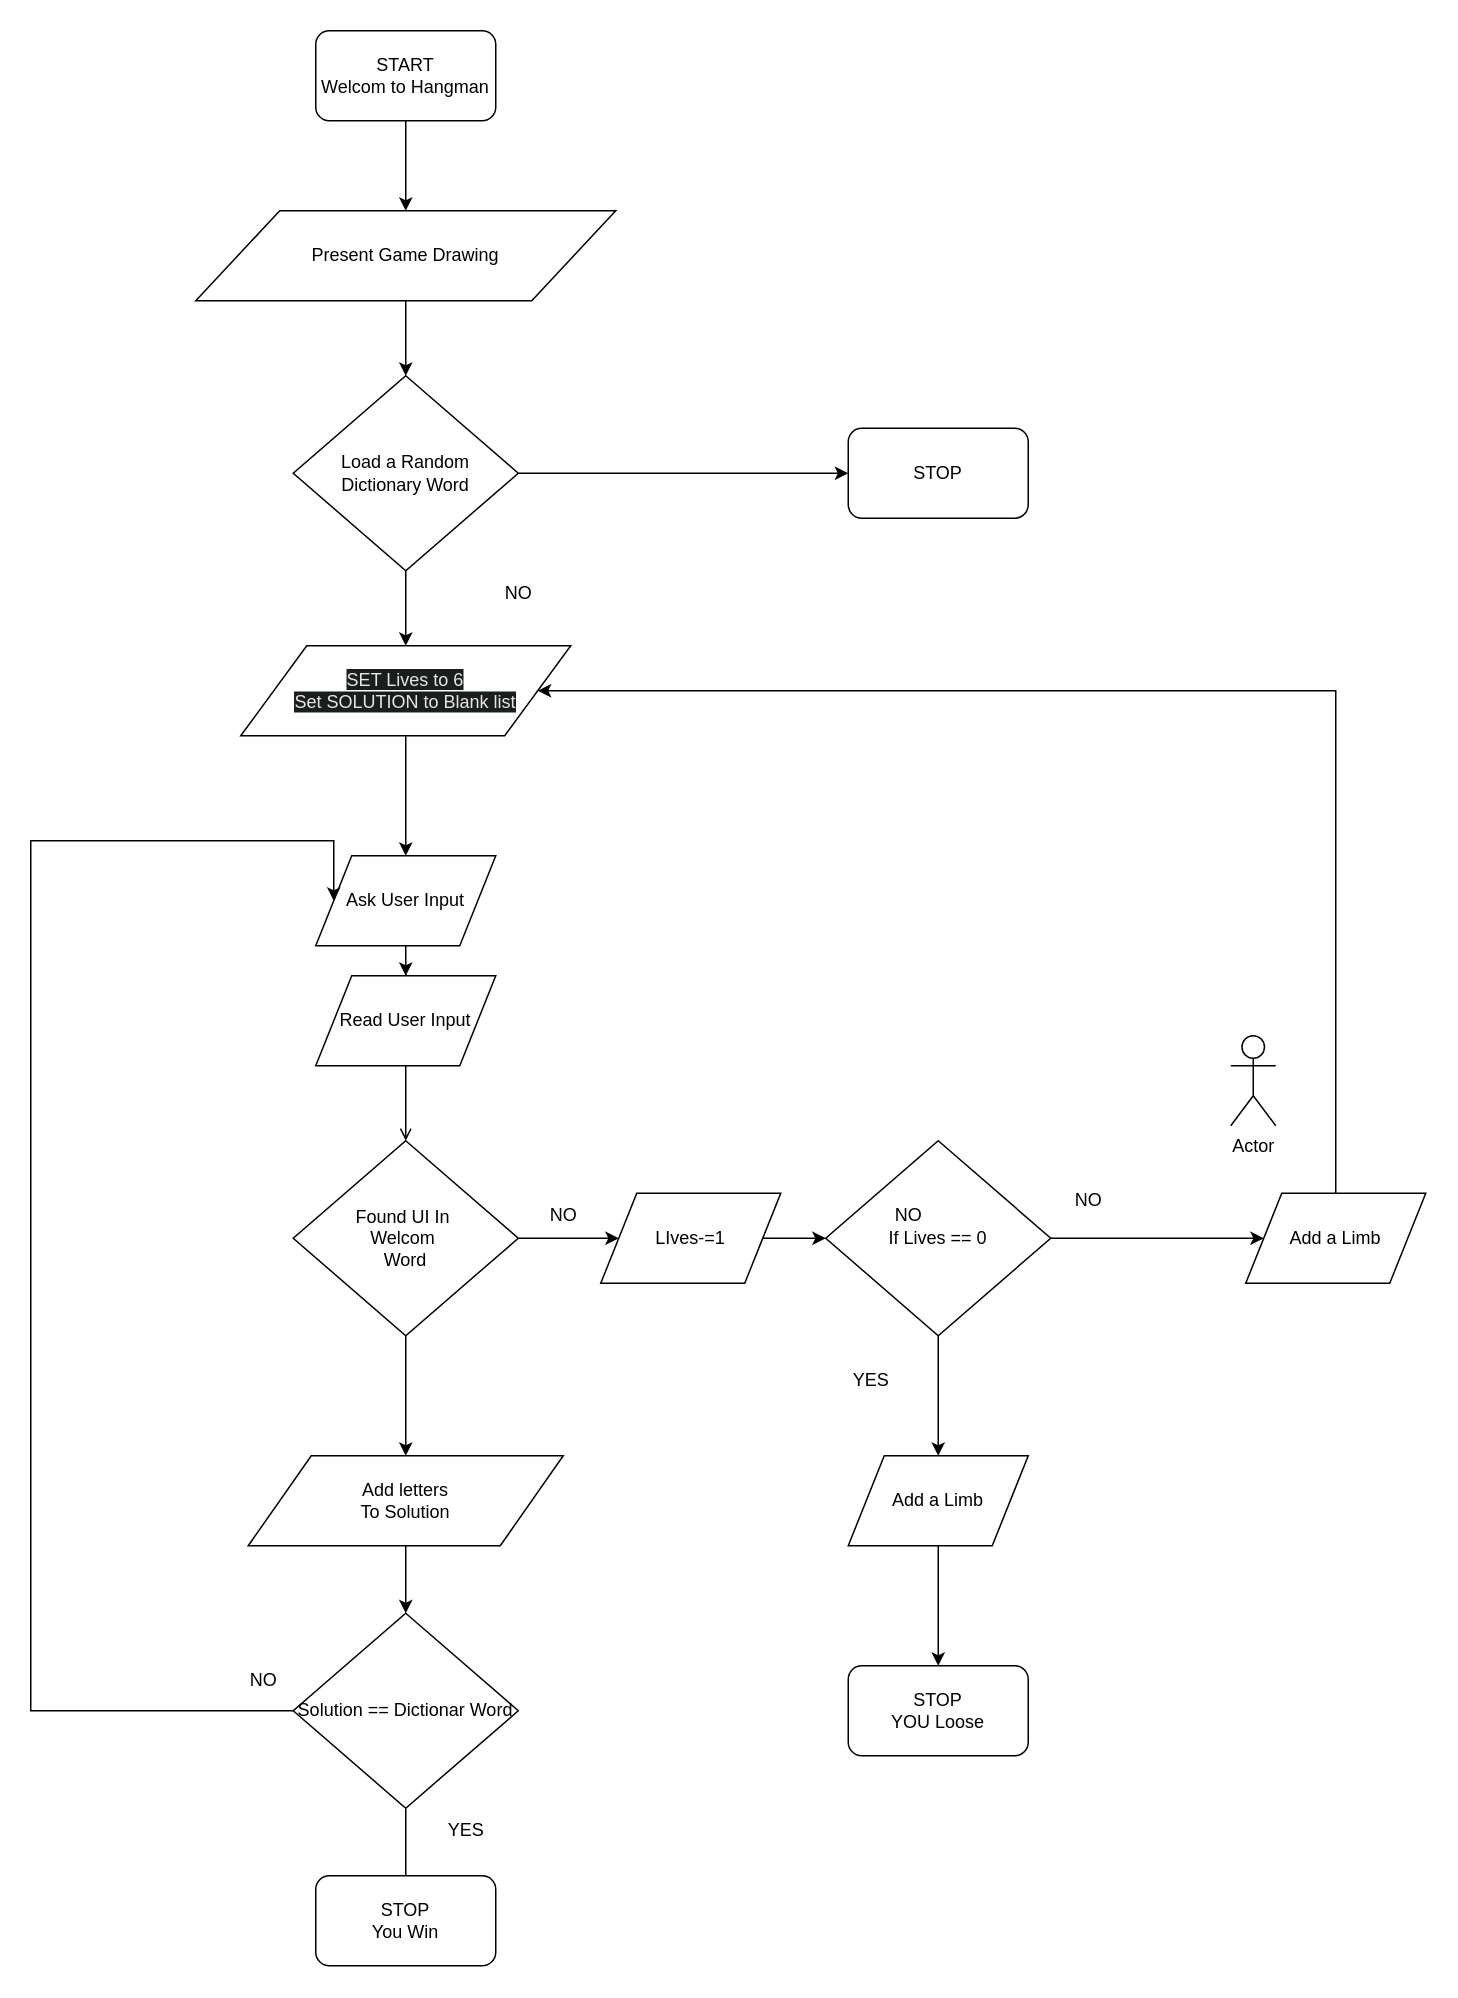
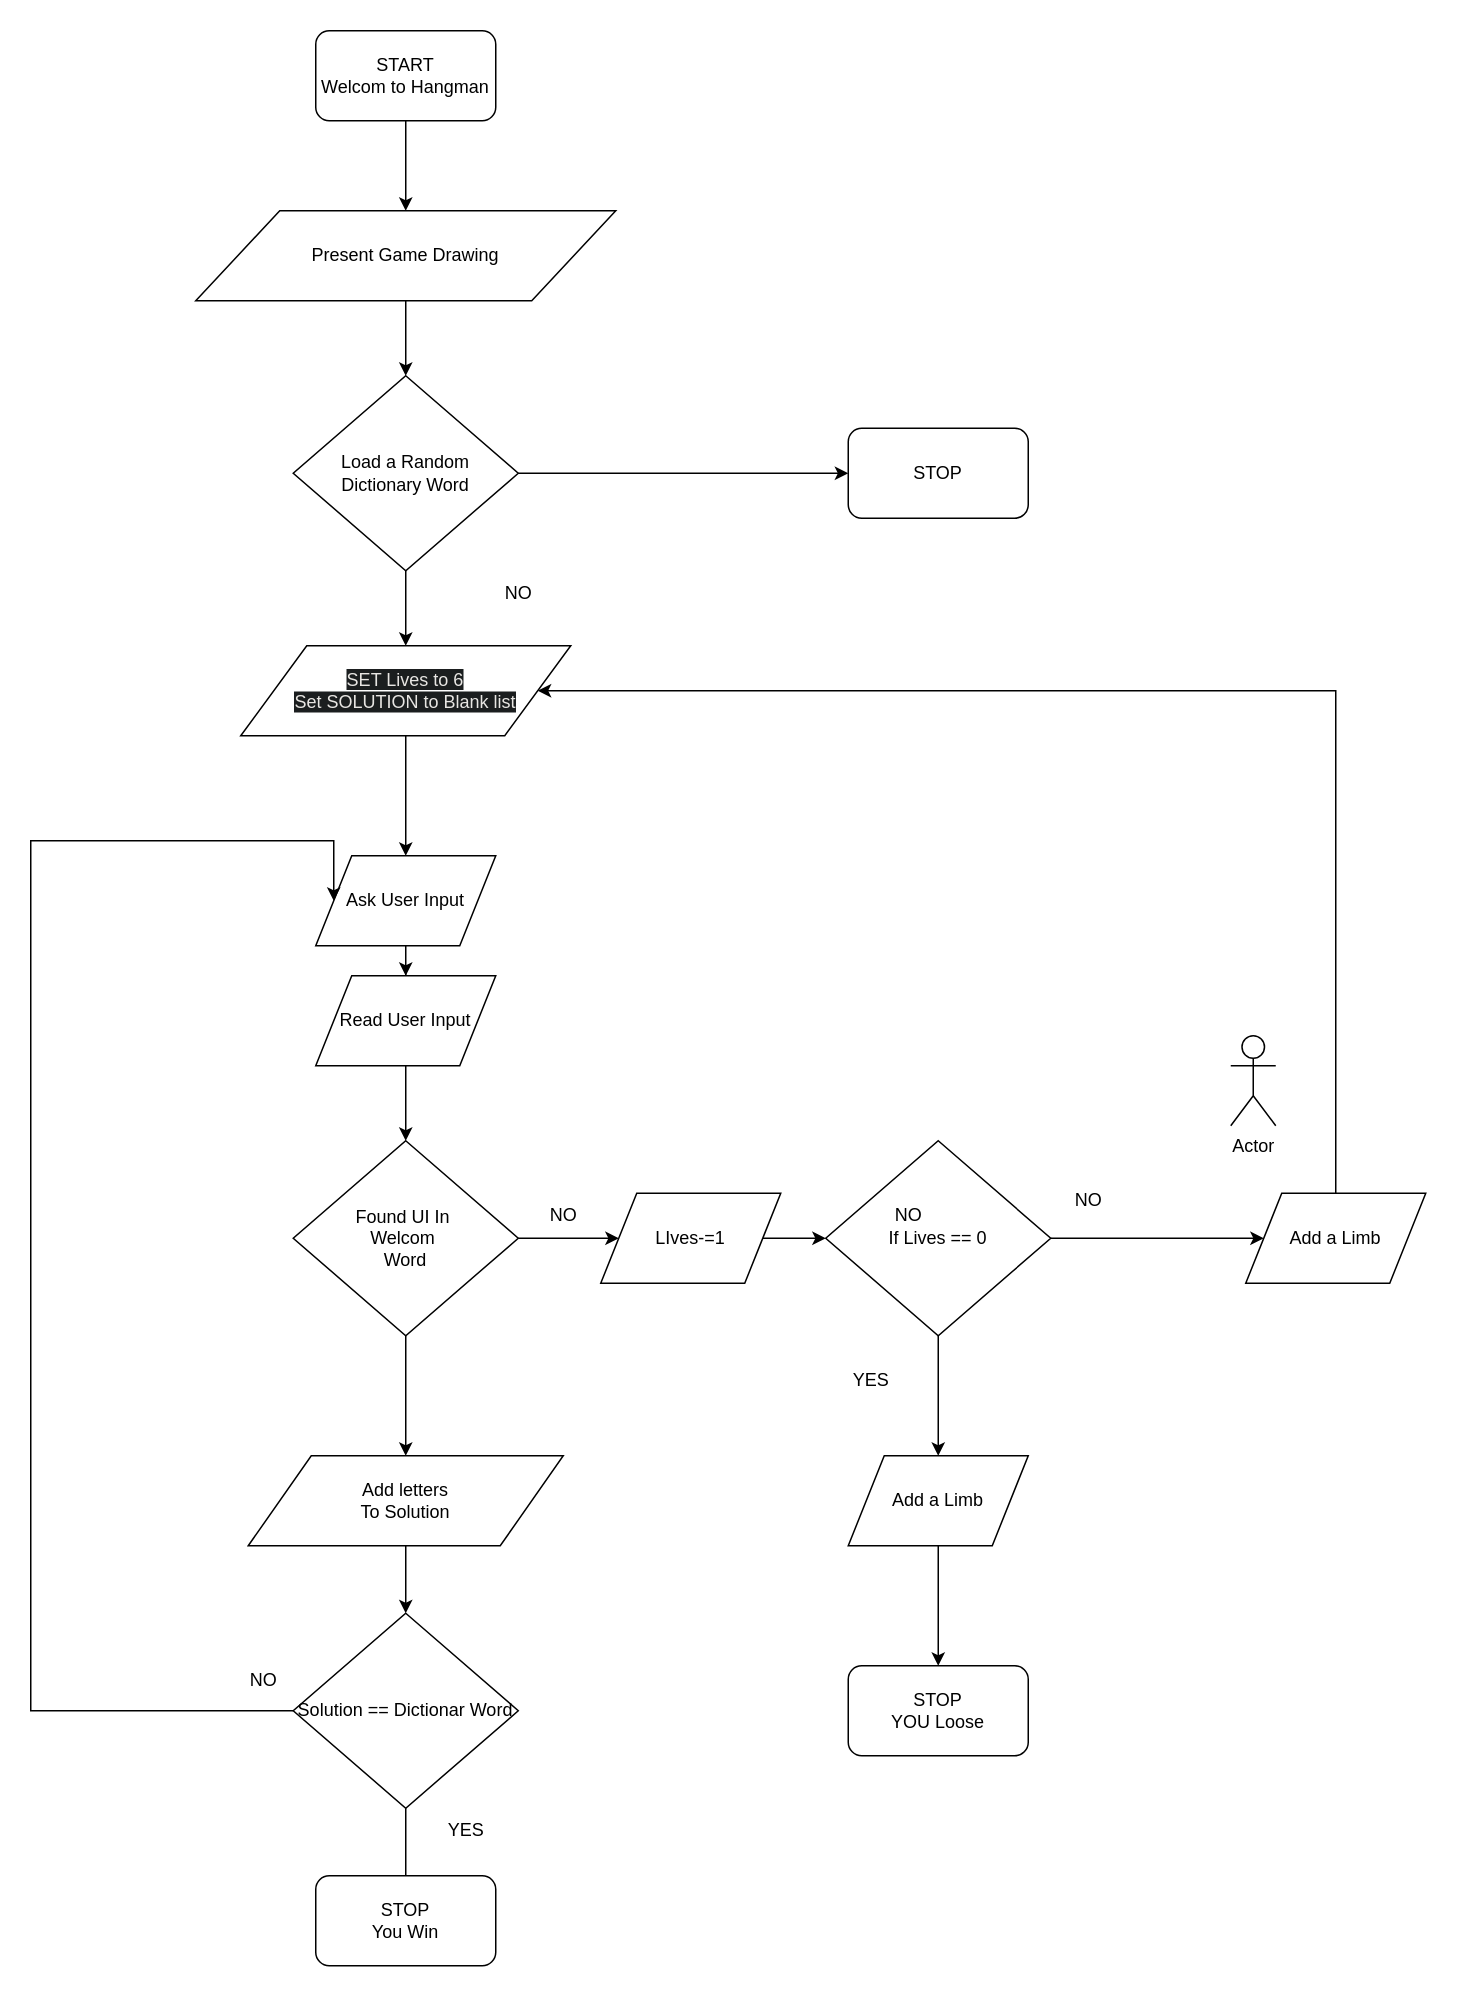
(406, 1131) -> (406, 1129)
